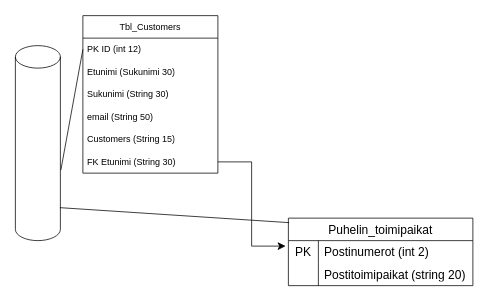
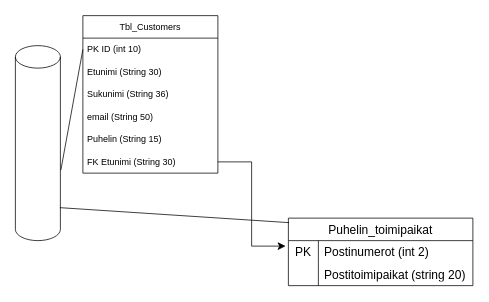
(118, 49) -> (118, 49)
(133, 72) -> (129, 72)
(132, 94) -> (132, 94)
(137, 139) -> (129, 139)
